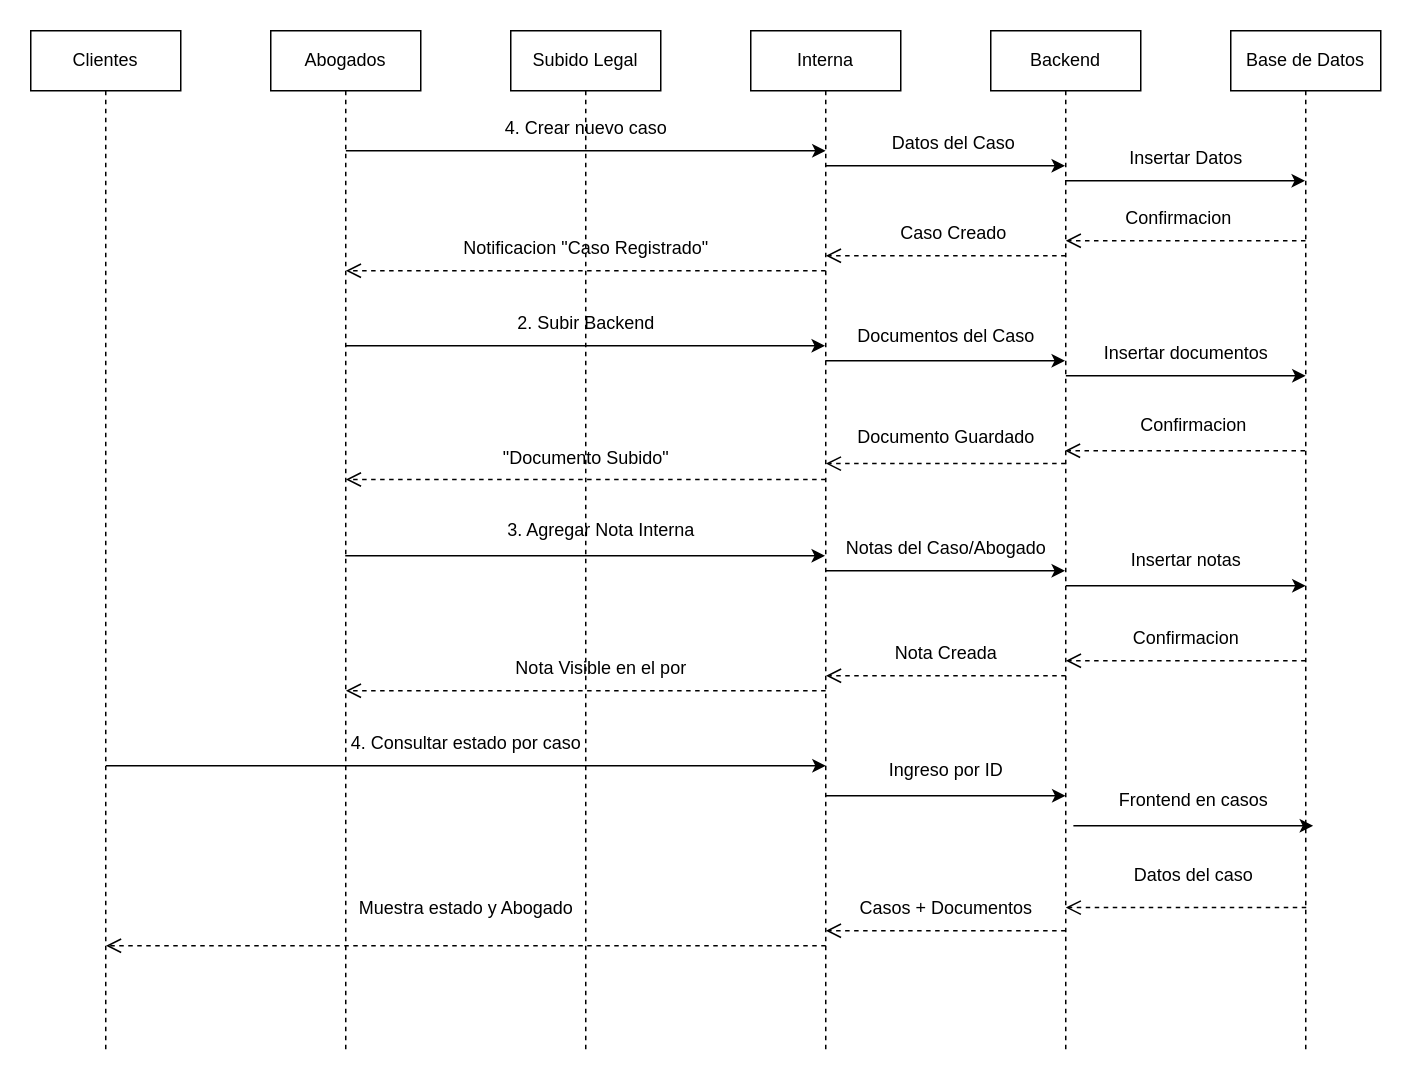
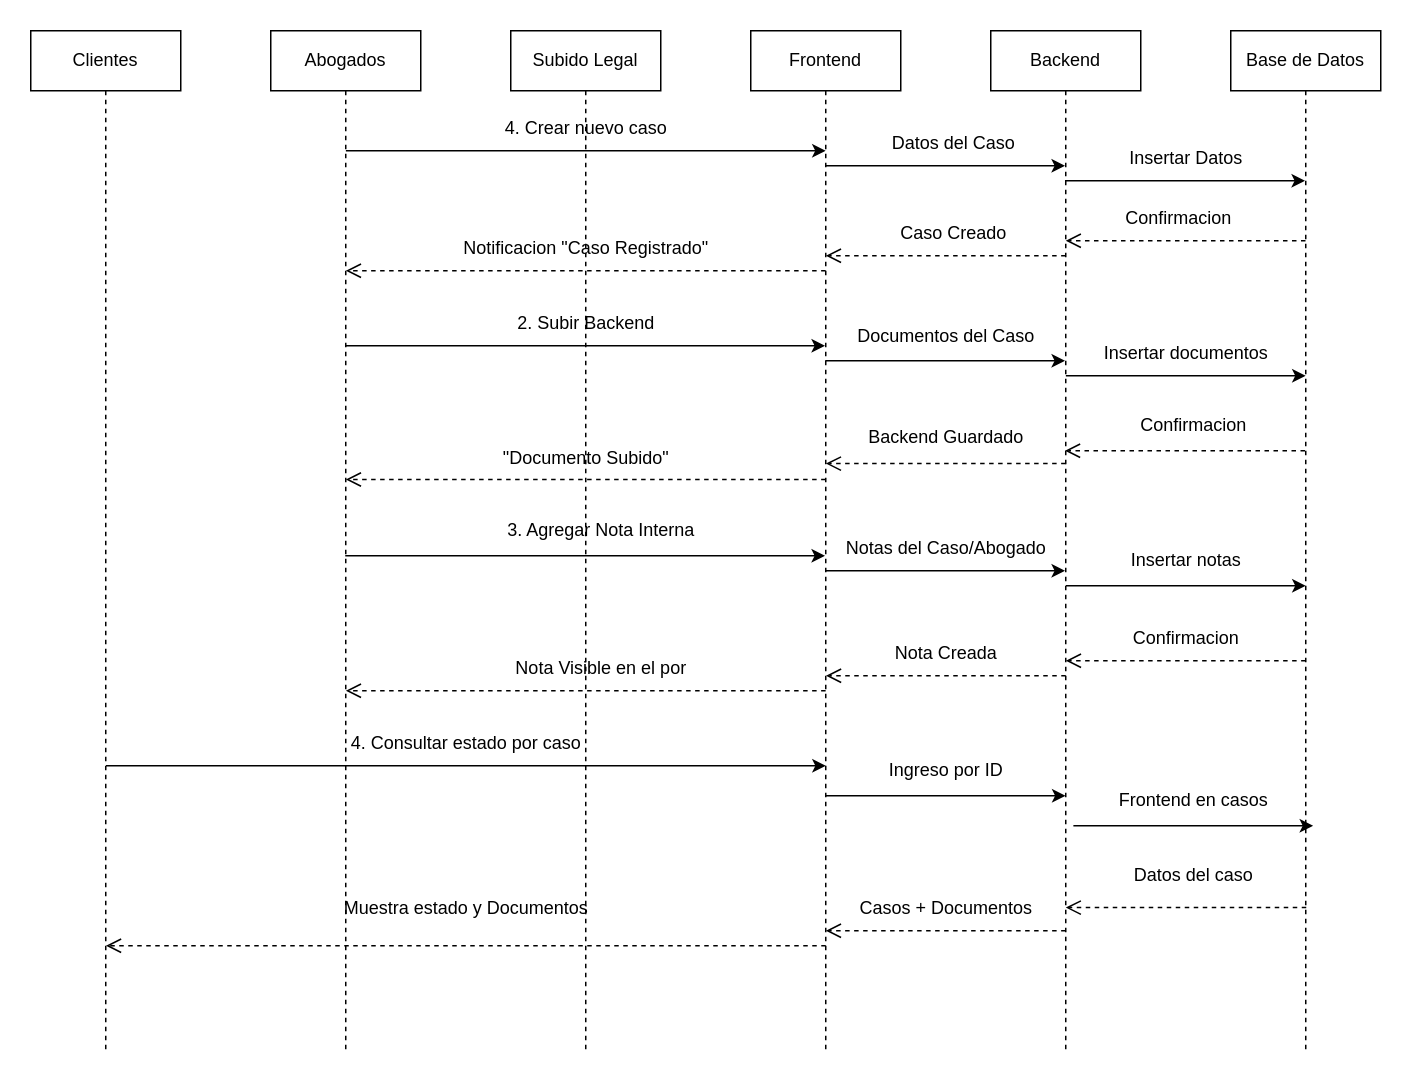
(826, 61) -> (826, 61)
(947, 437) -> (947, 437)
(467, 908) -> (467, 908)
